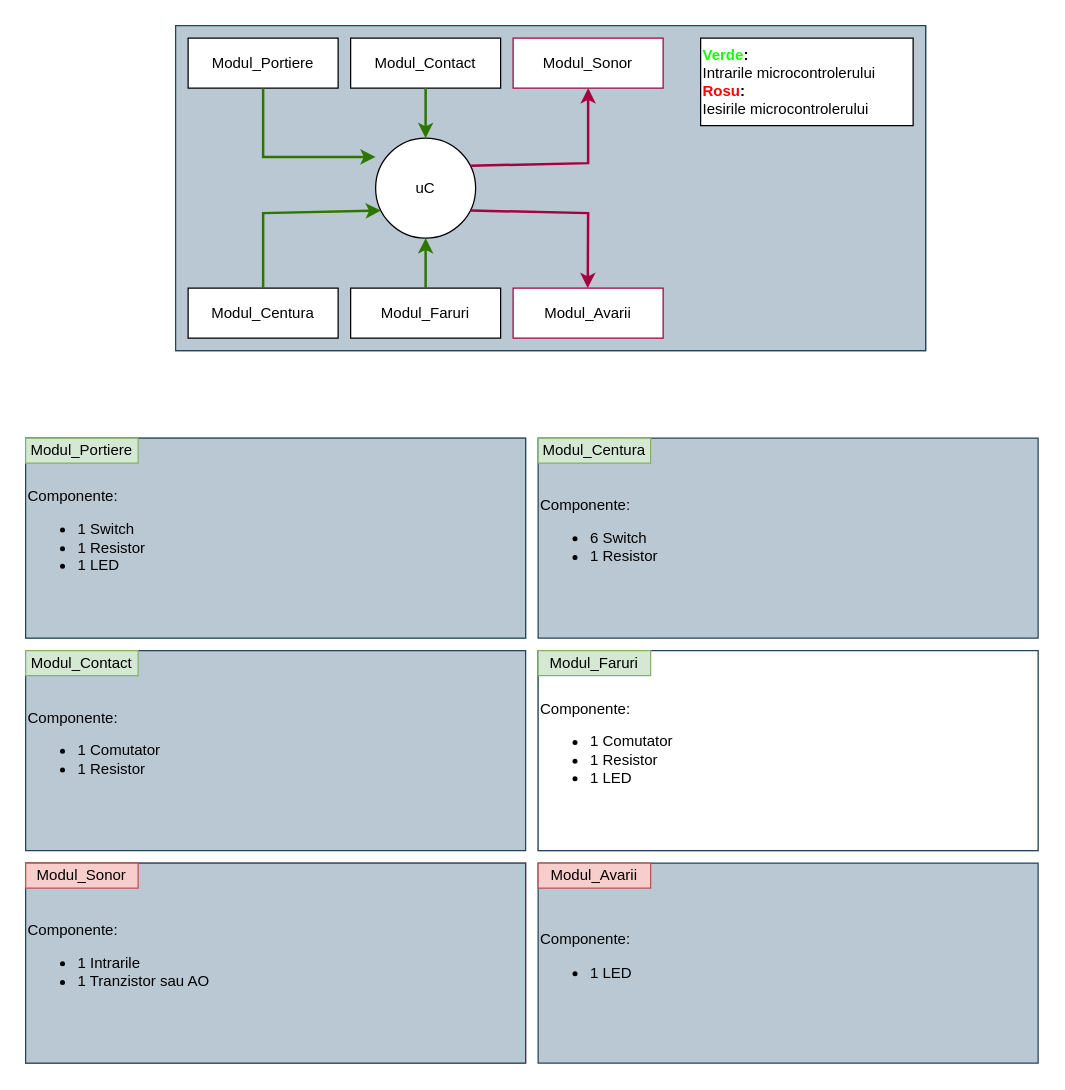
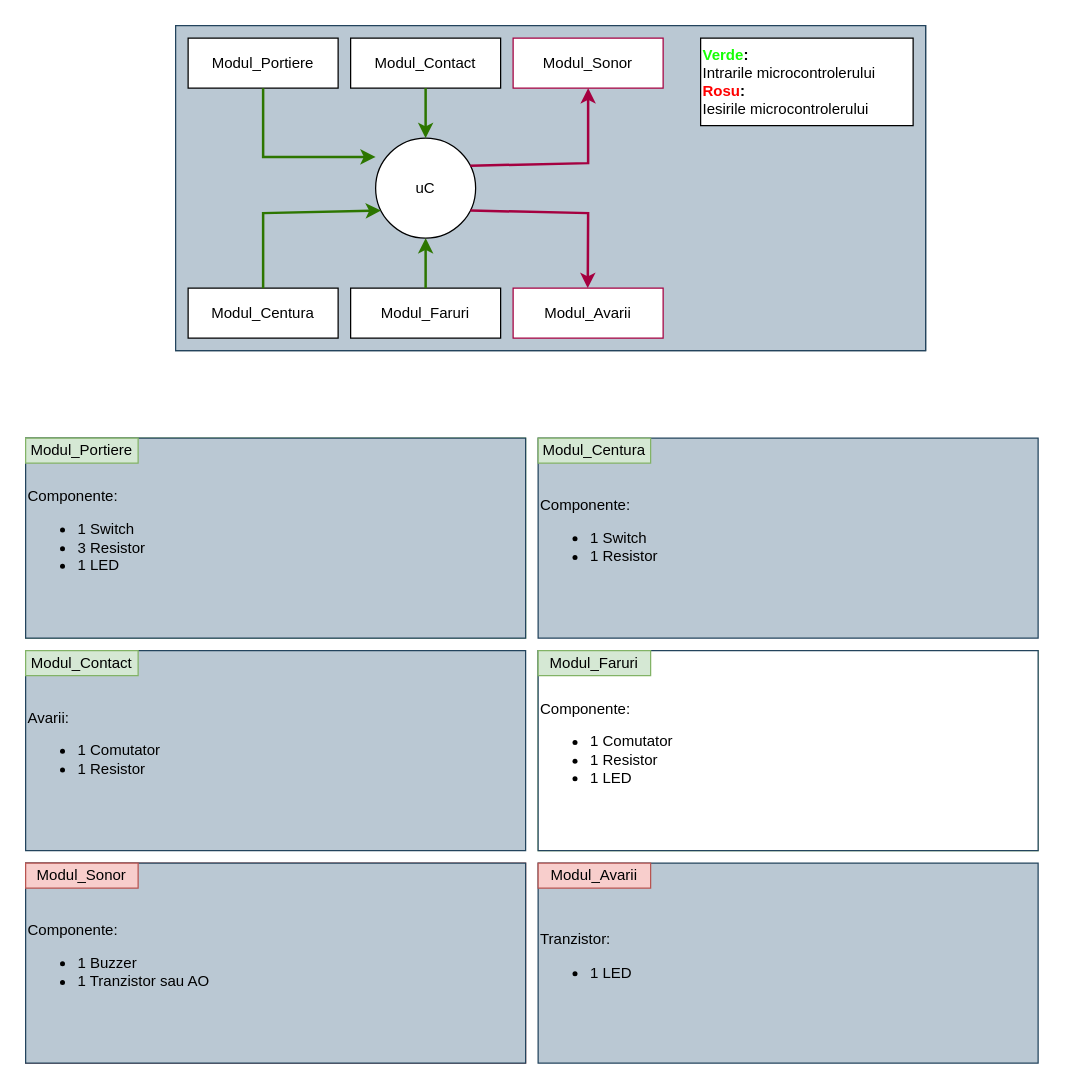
(72, 538) -> (72, 538)
(585, 538) -> (585, 538)
(72, 751) -> (72, 751)
(100, 963) -> (100, 963)
(585, 963) -> (583, 963)
